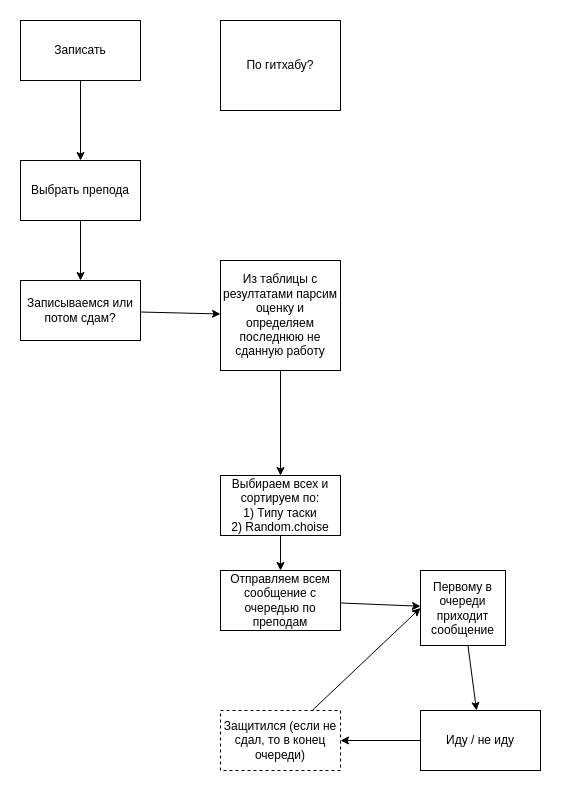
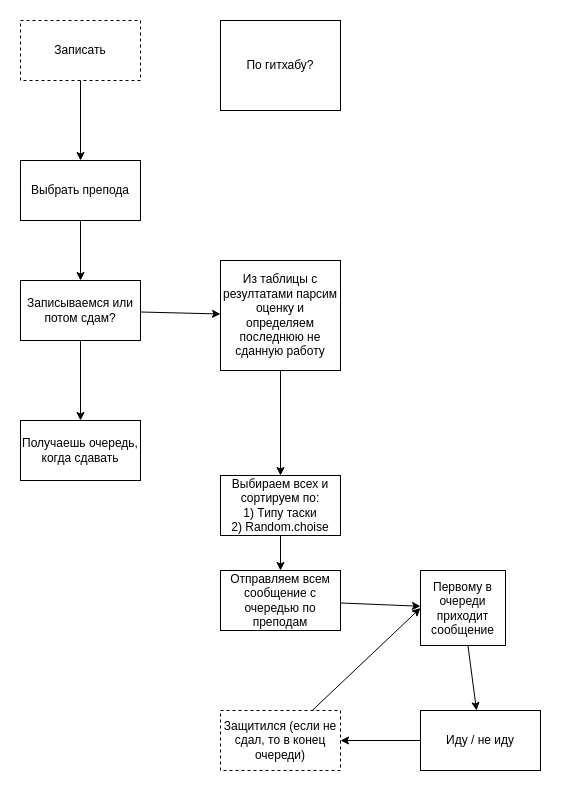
(81, 51) -> (81, 51)
none -> (81, 377)
none -> (81, 451)
